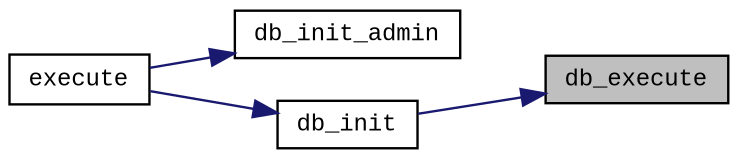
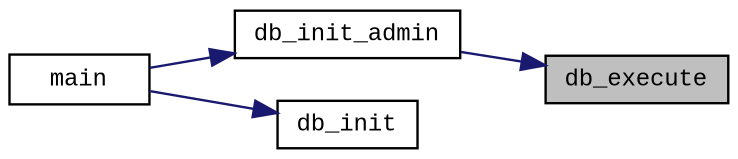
(79, 79) -> (79, 79)
(470, 106) -> (491, 57)
